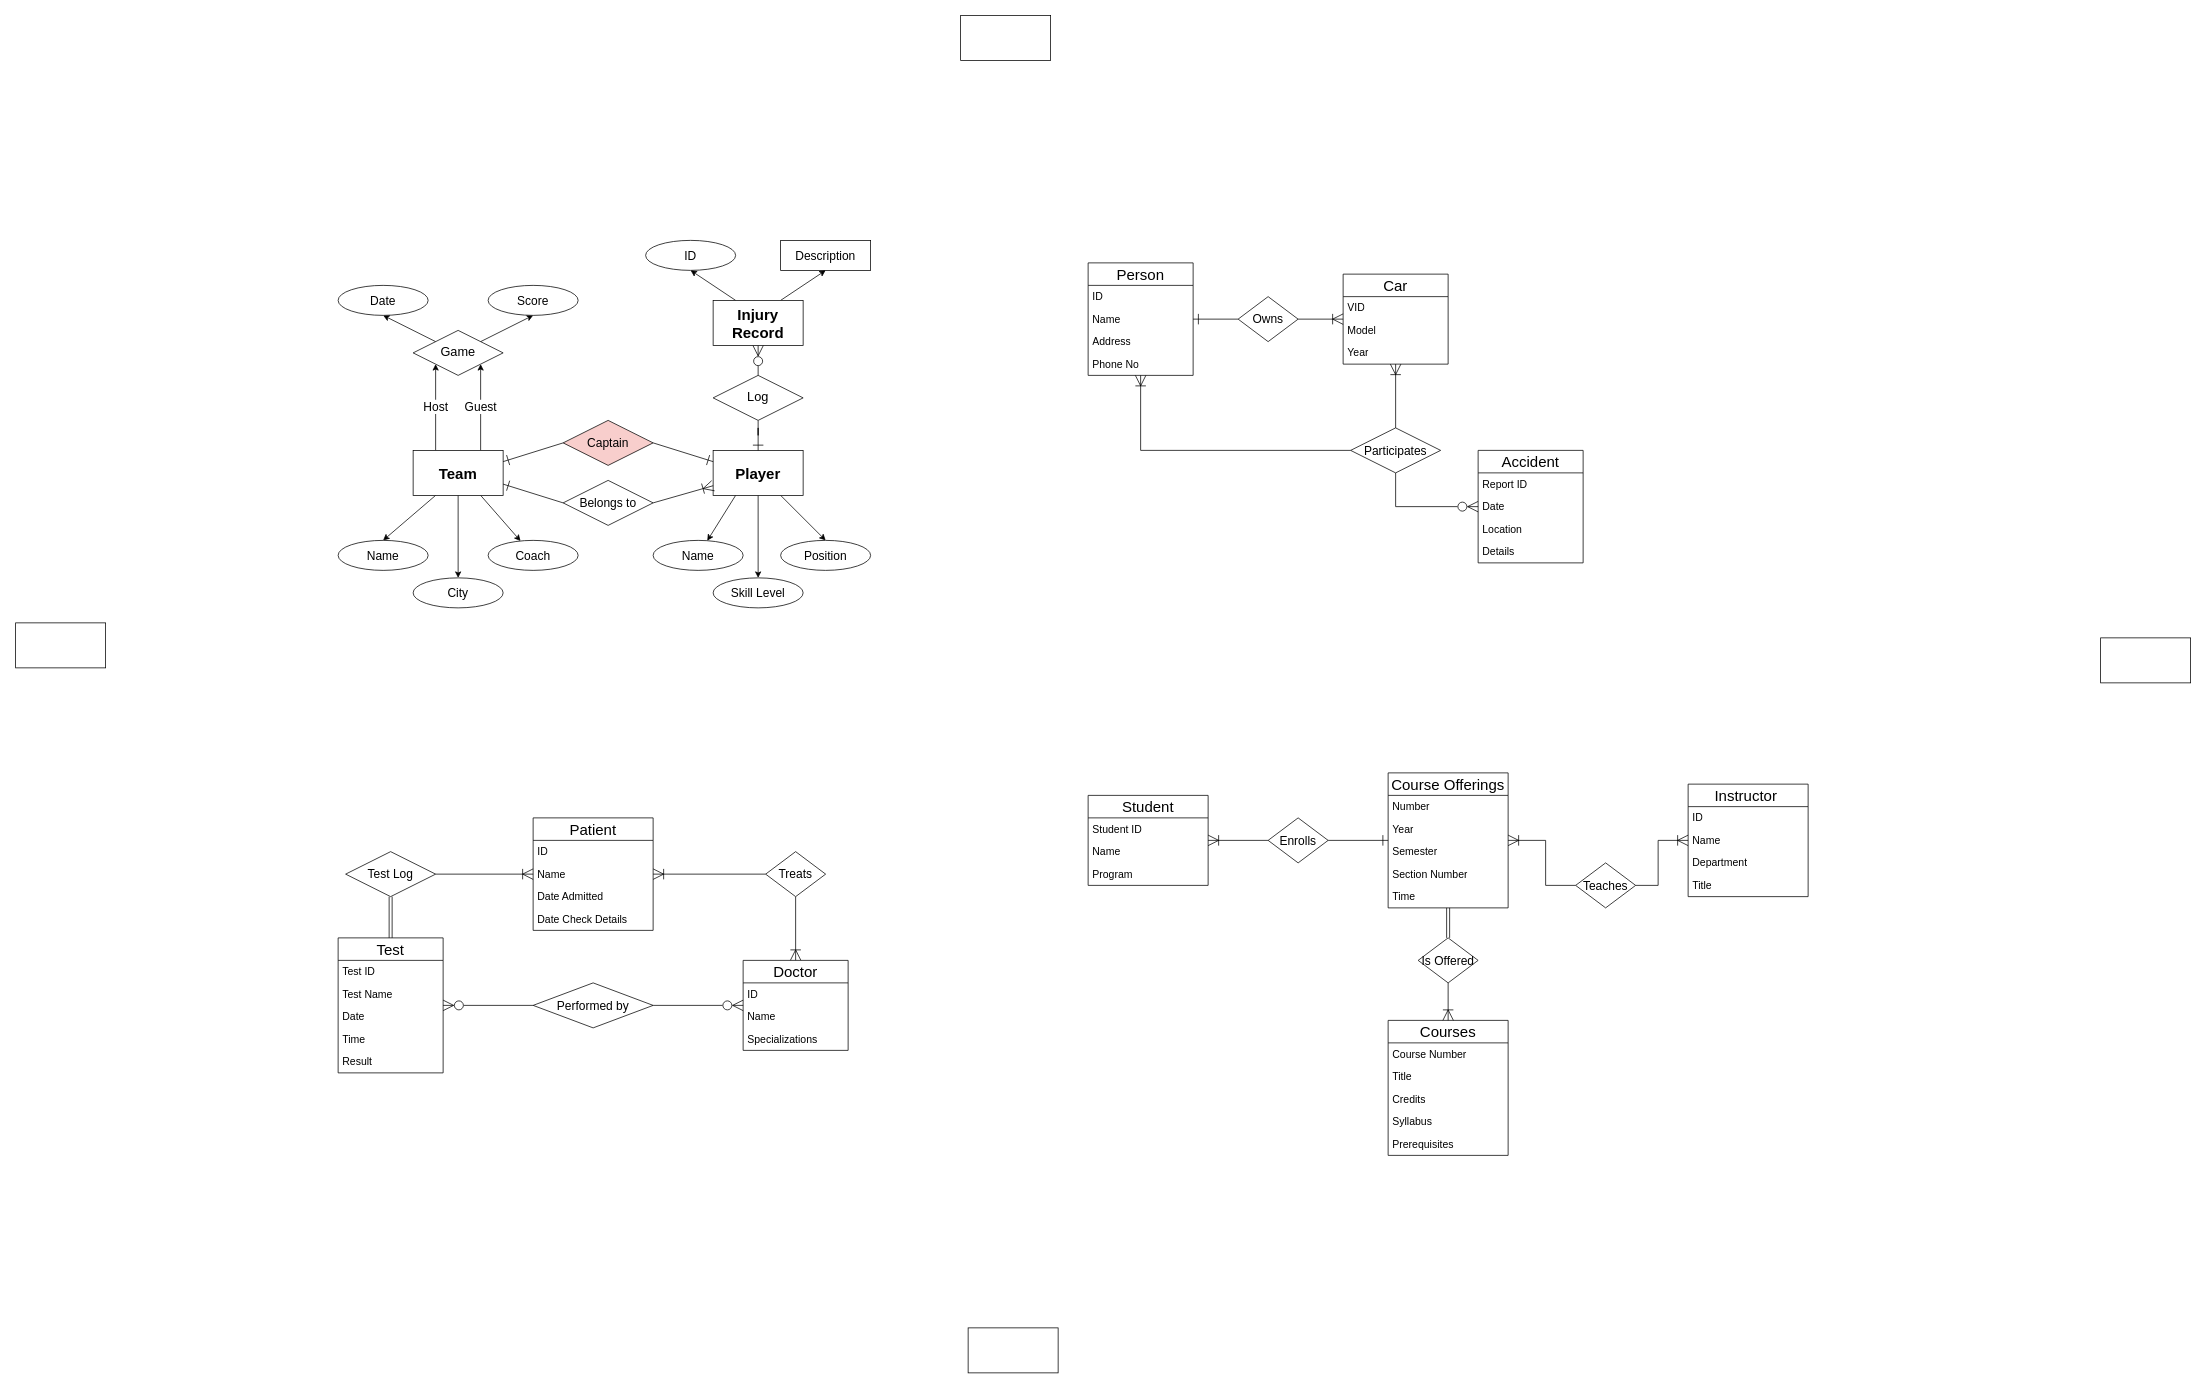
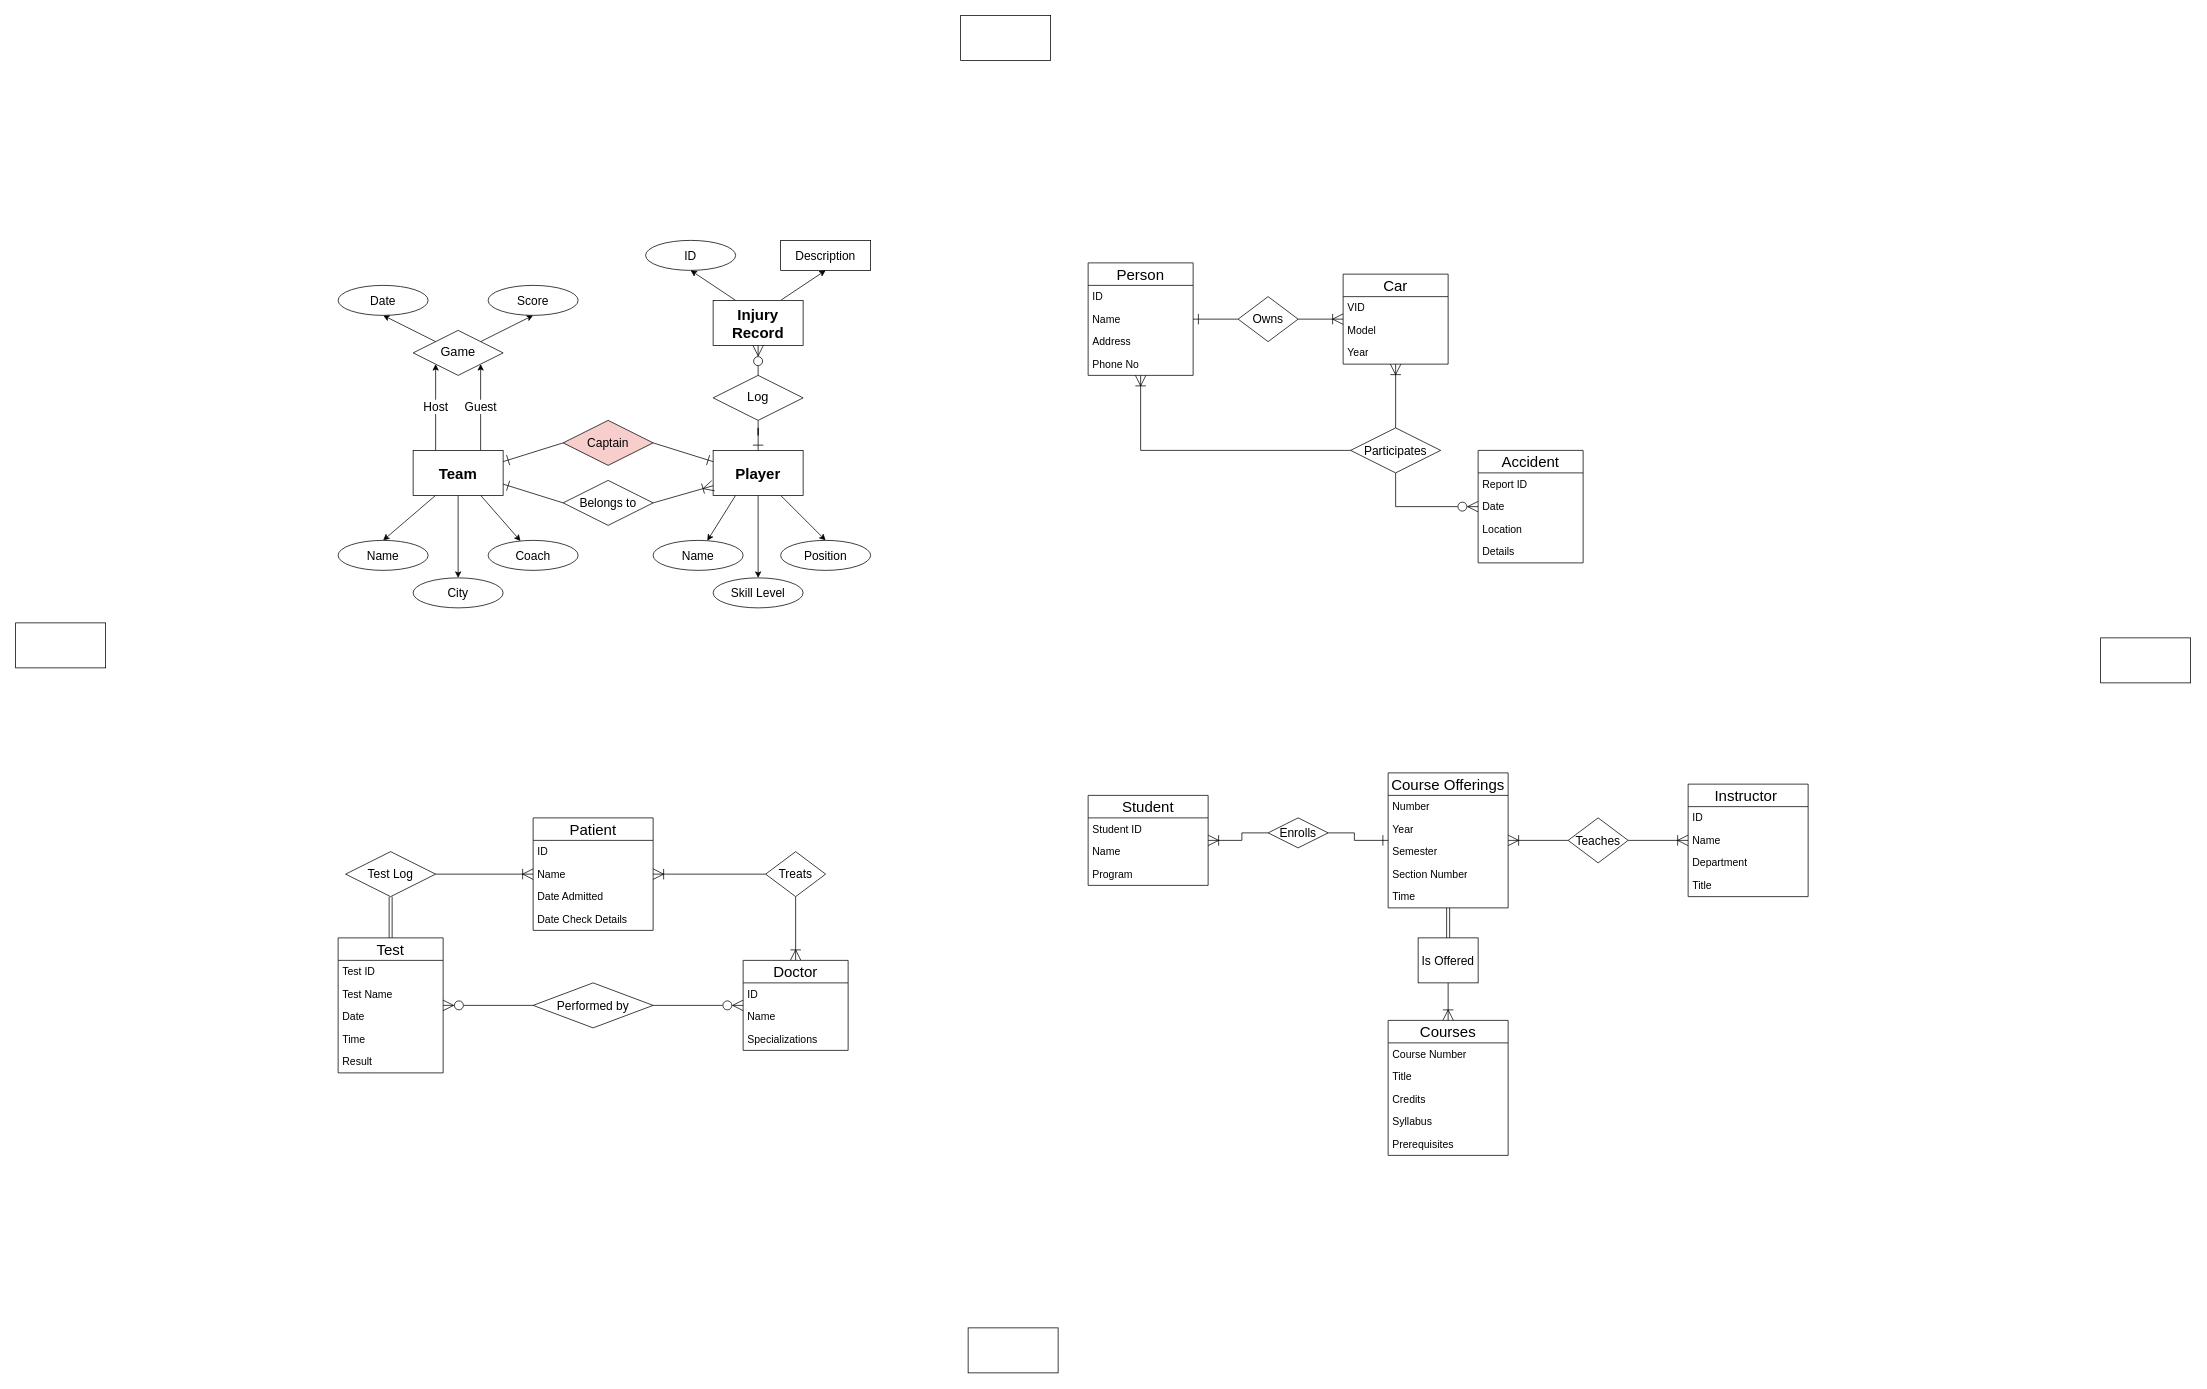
(1298, 840) -> (1298, 833)
(1605, 885) -> (1598, 840)
(1448, 960) -> (1448, 960)
